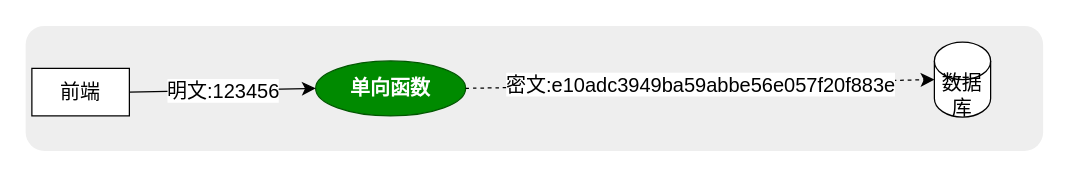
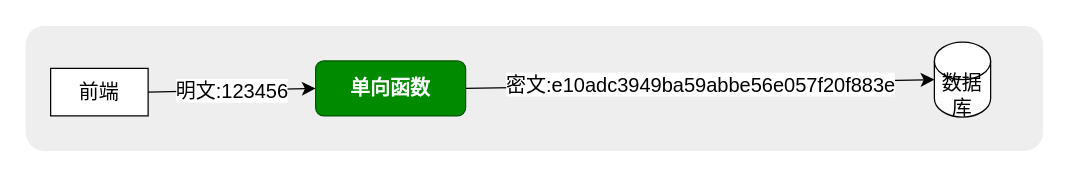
(391, 88) -> (391, 88)
(485, 88) -> (485, 88)
(81, 92) -> (99, 92)
